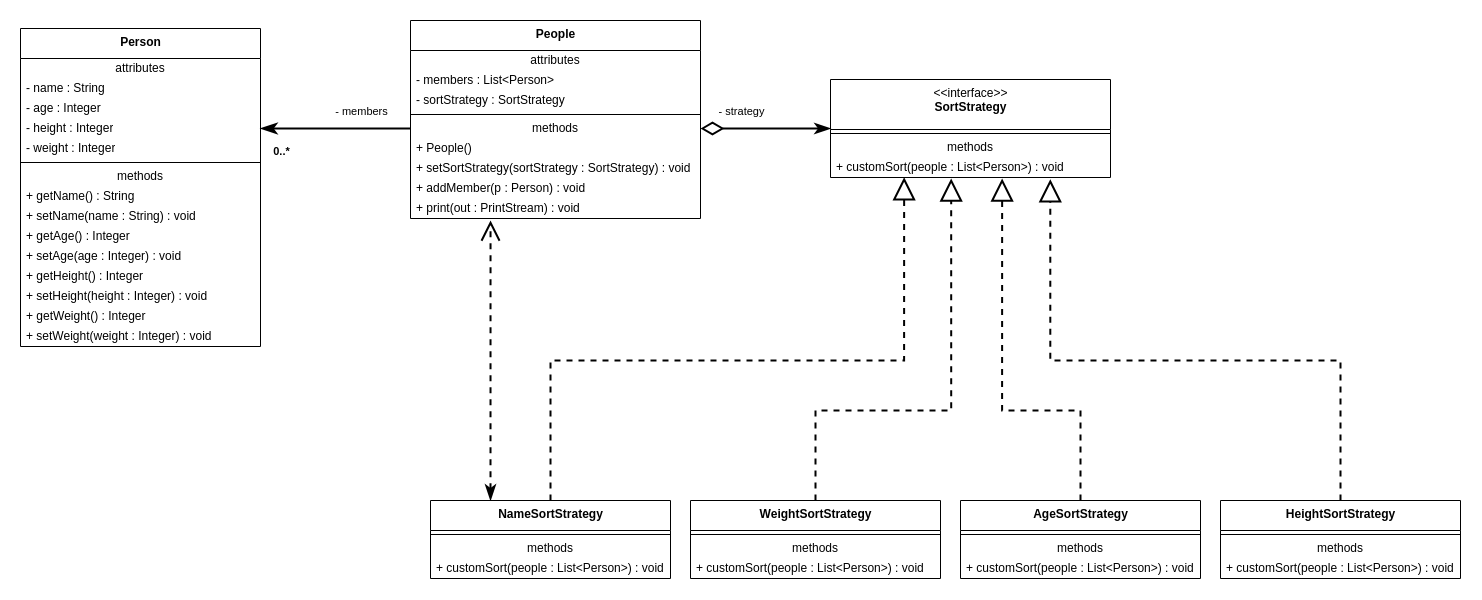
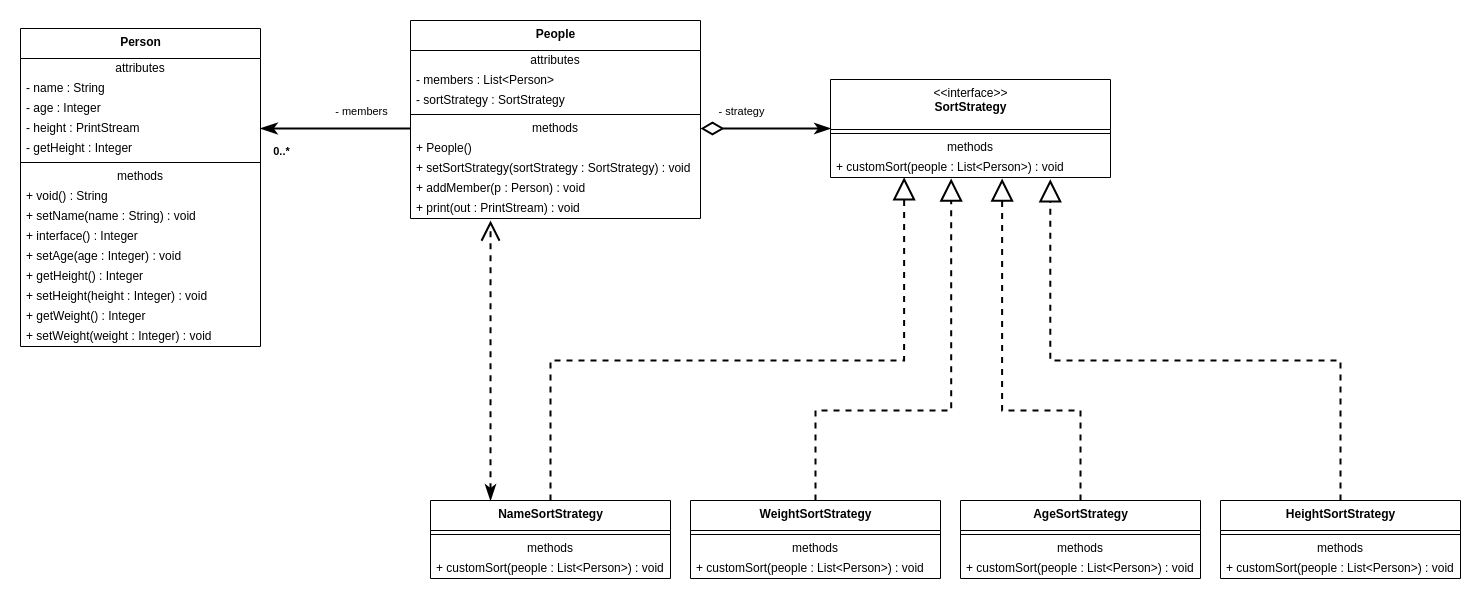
(79, 129) -> (91, 129)
(79, 149) -> (89, 149)
(86, 197) -> (74, 197)
(87, 237) -> (96, 237)
